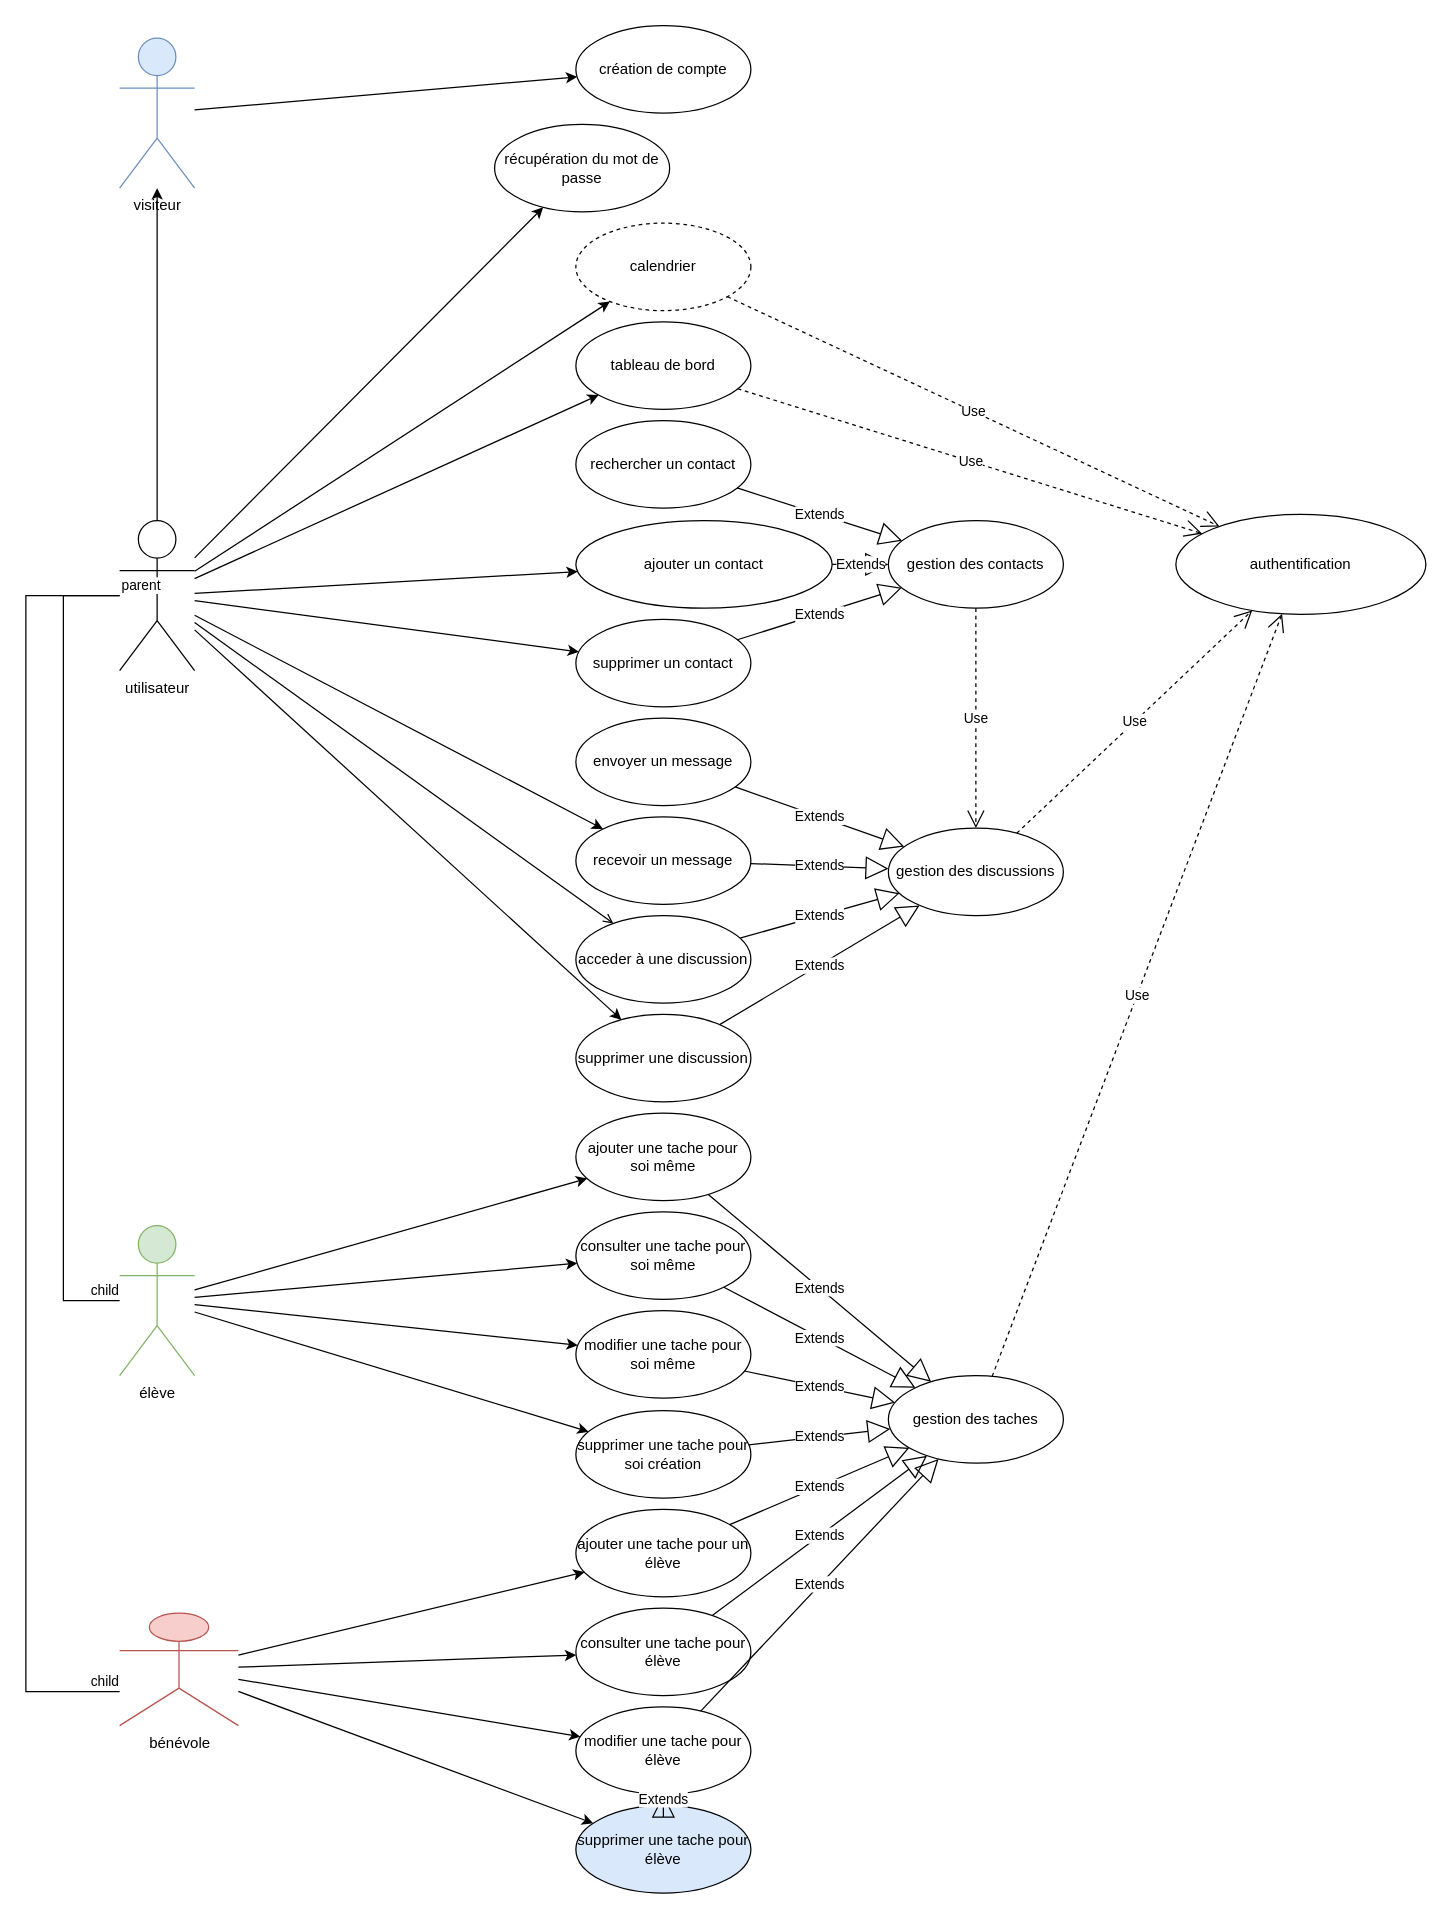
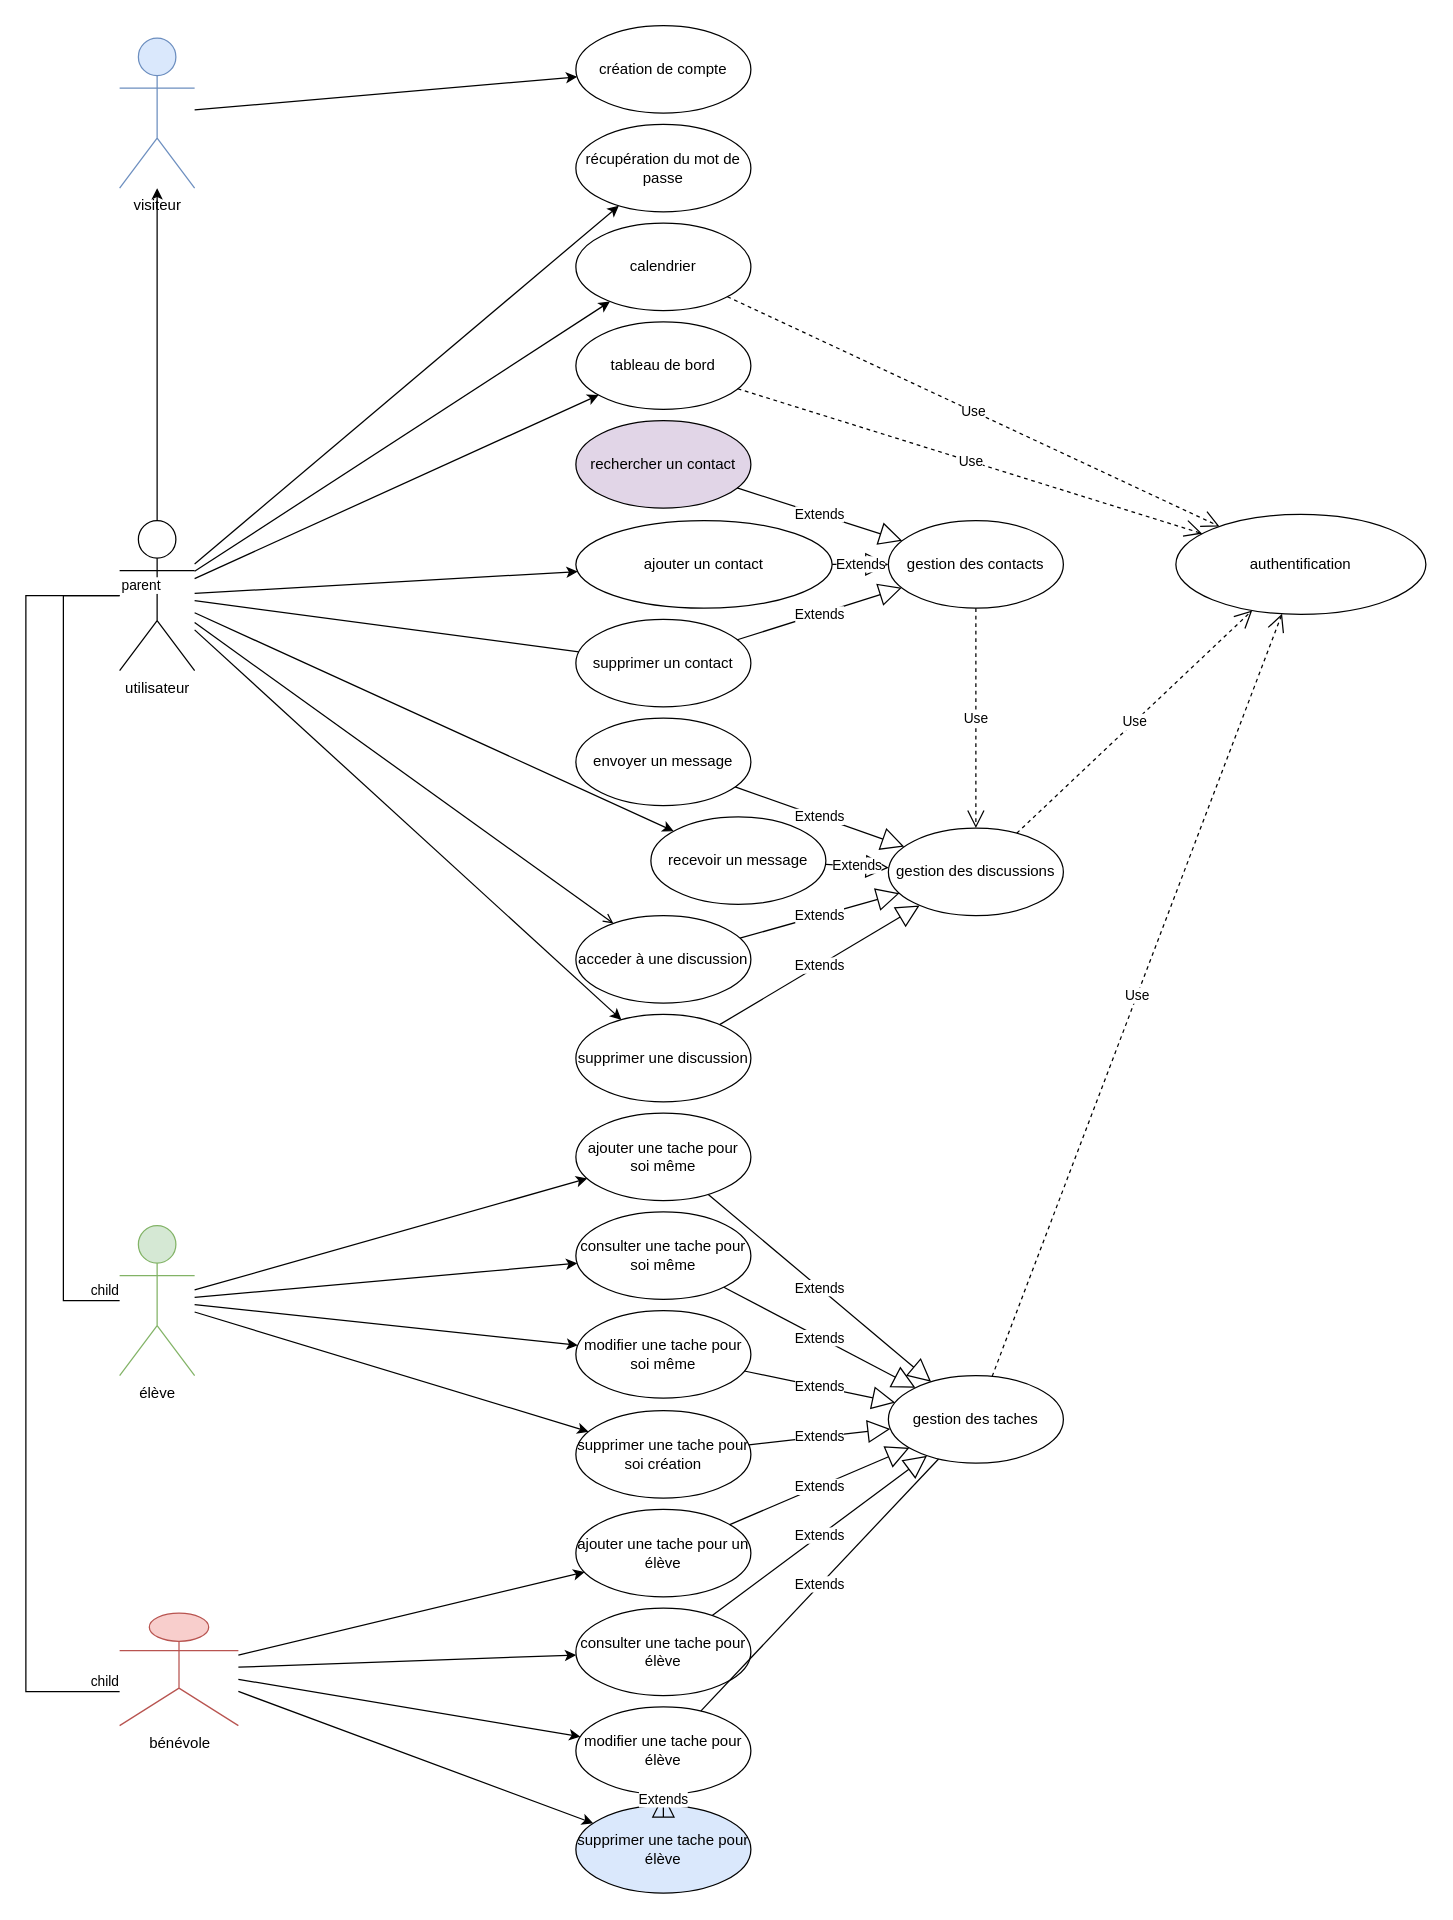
(582, 168) -> (663, 168)
(663, 267) -> (663, 267)
(663, 464) -> (663, 464)
(569, 651) -> (572, 651)
(663, 861) -> (738, 861)
(921, 1477) -> (929, 1468)
